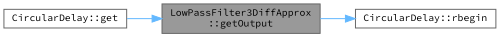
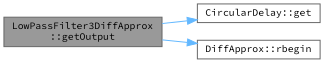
(140, 19) -> (175, 22)
(426, 19) -> (259, 50)
